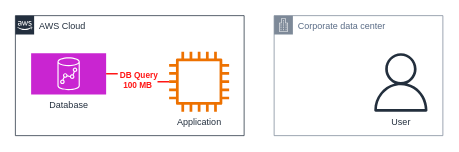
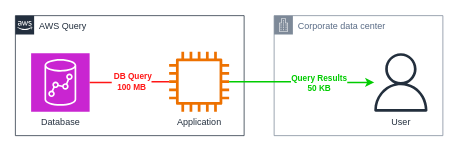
(60, 26) -> (61, 26)
(69, 74) -> (60, 82)
none -> (299, 81)
